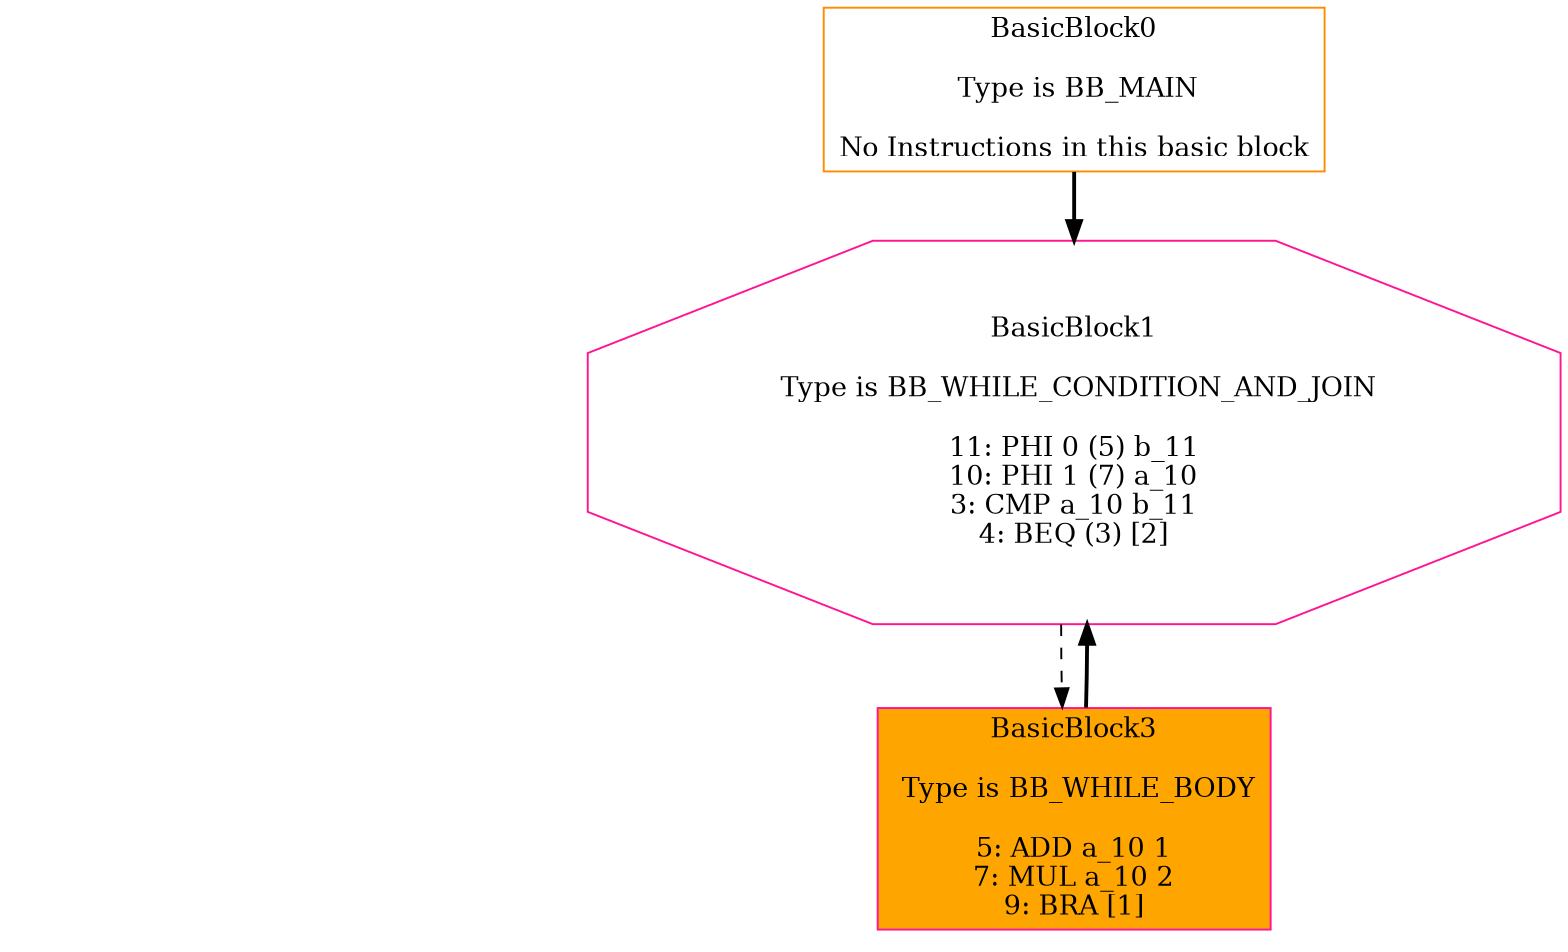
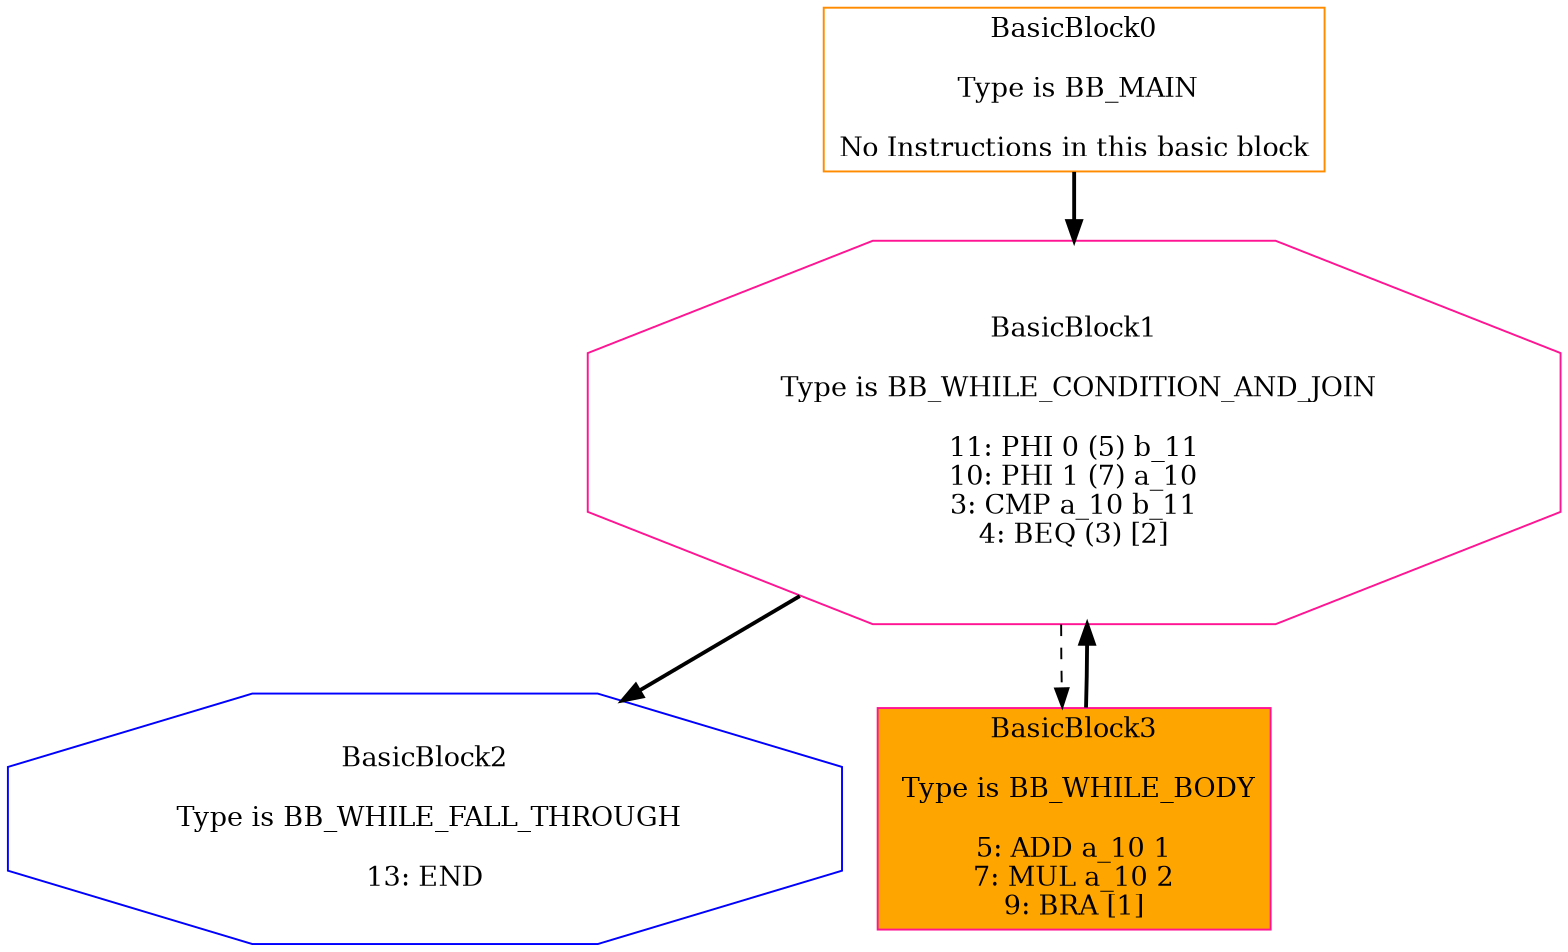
none -> (425, 819)
